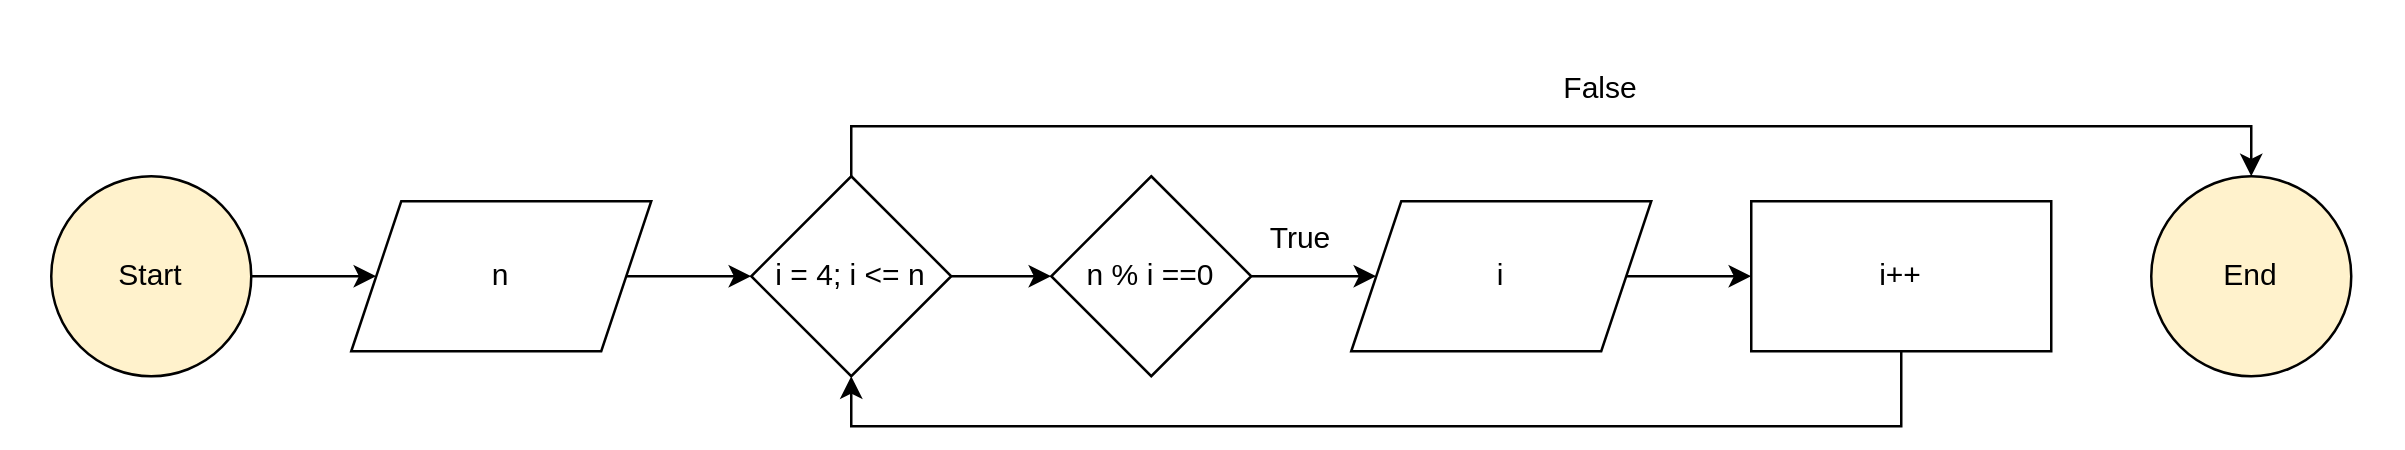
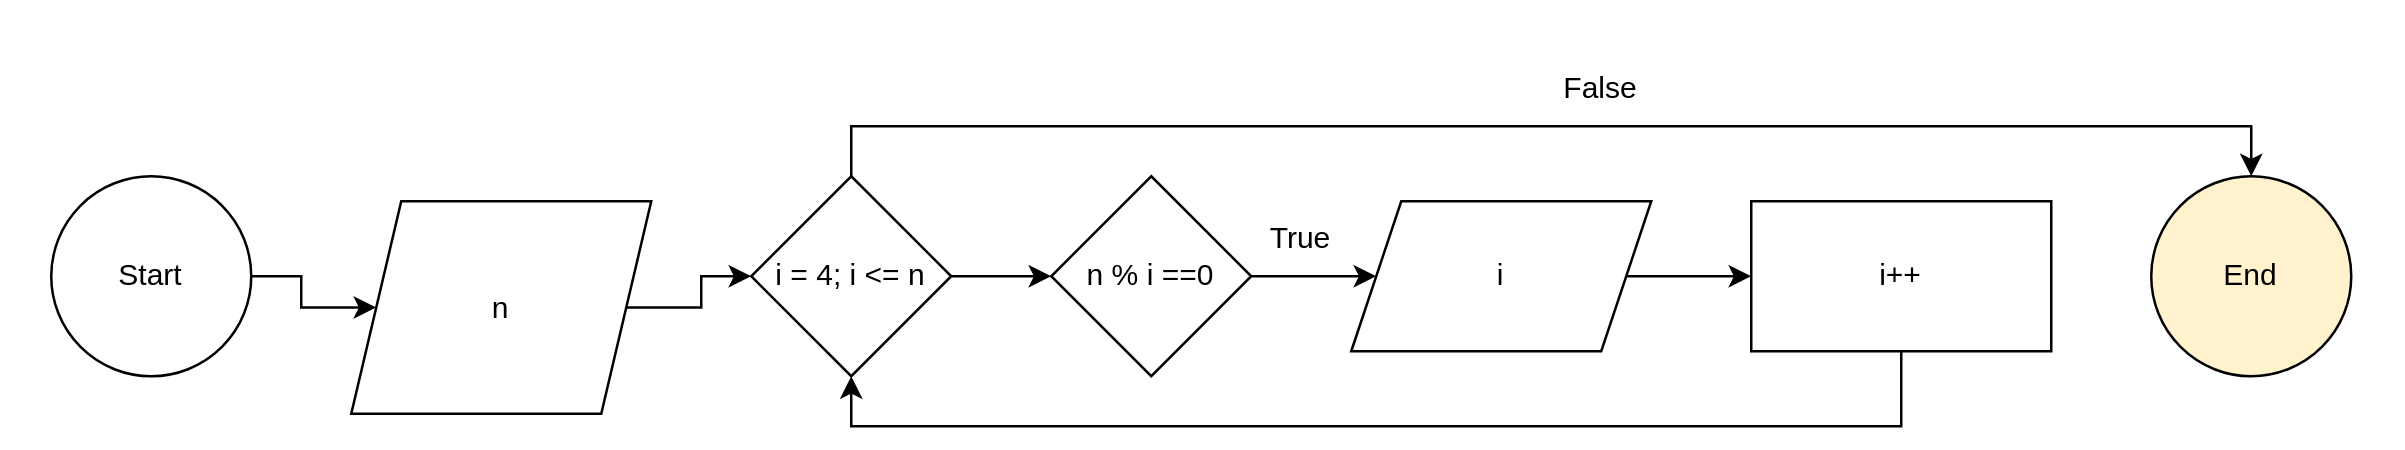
(151, 276) -> (151, 276)
(501, 276) -> (501, 308)
